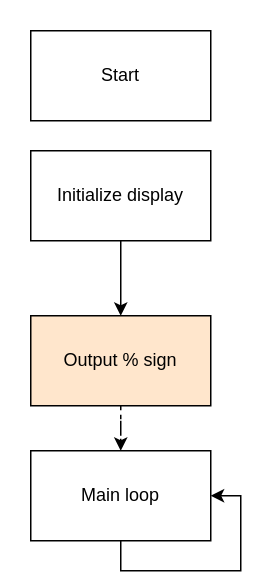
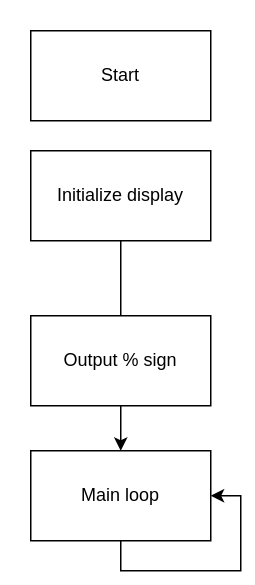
(121, 304) -> (121, 308)
(121, 361) -> (121, 361)
(121, 415) -> (121, 415)
